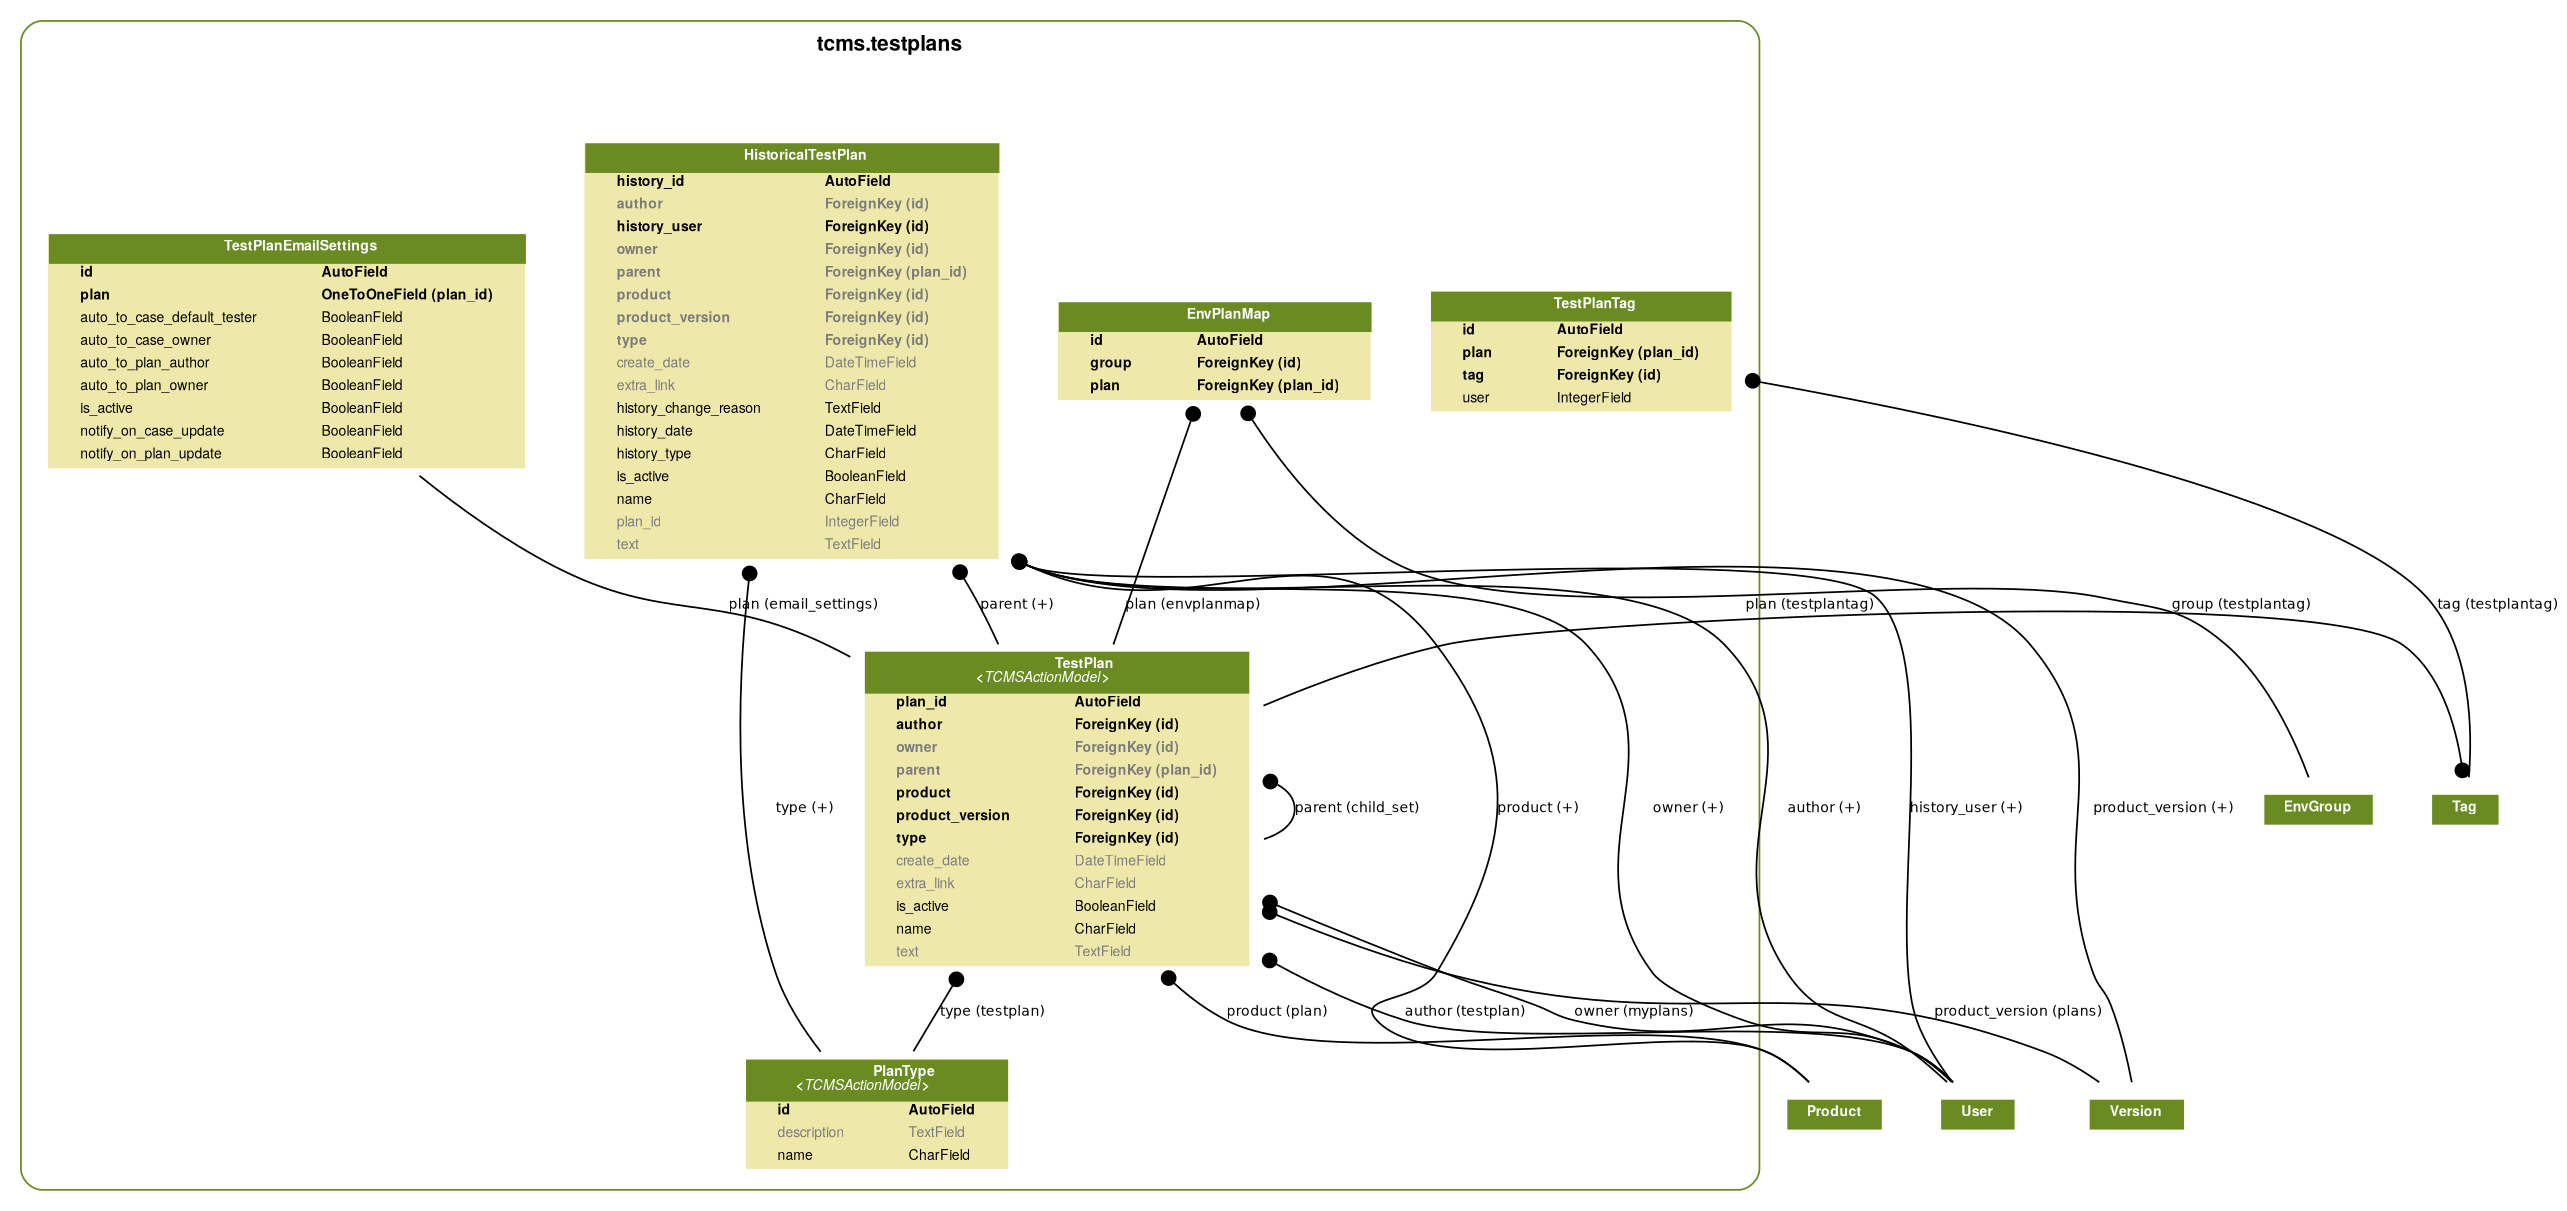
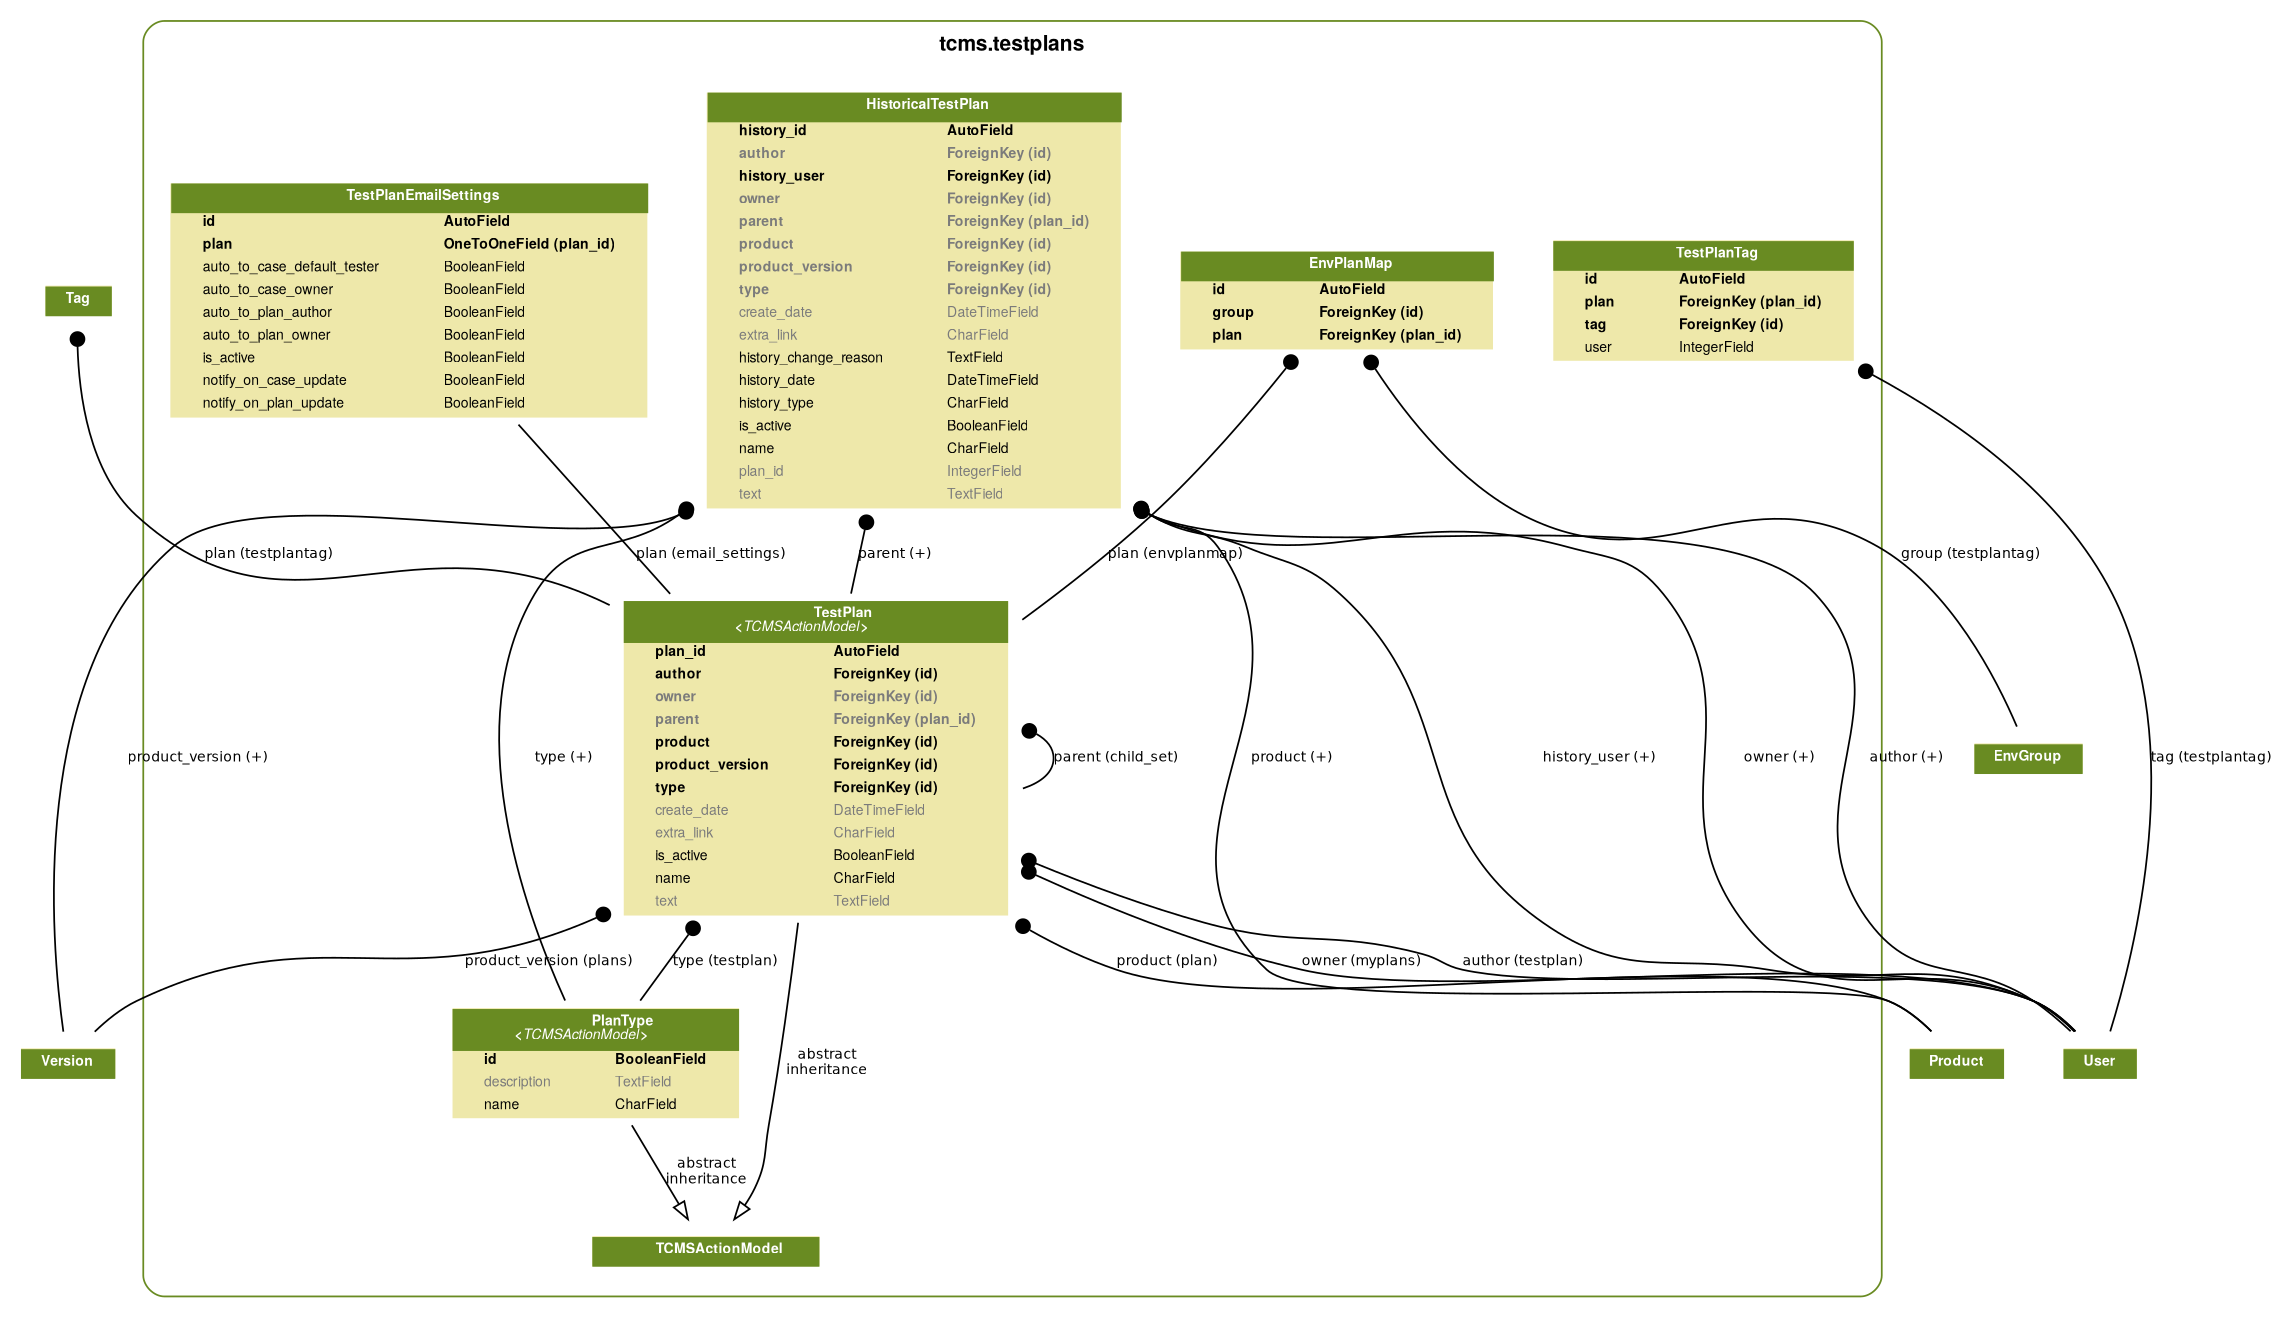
(2196, 484) -> (2134, 649)
(943, 1110) -> (661, 1060)
none -> (706, 1251)
